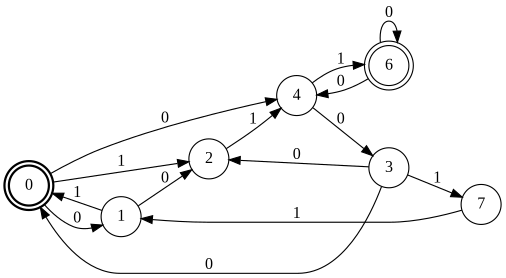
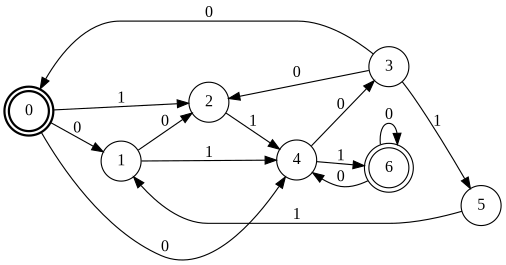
(82, 204) -> (203, 161)
(481, 204) -> (481, 206)
